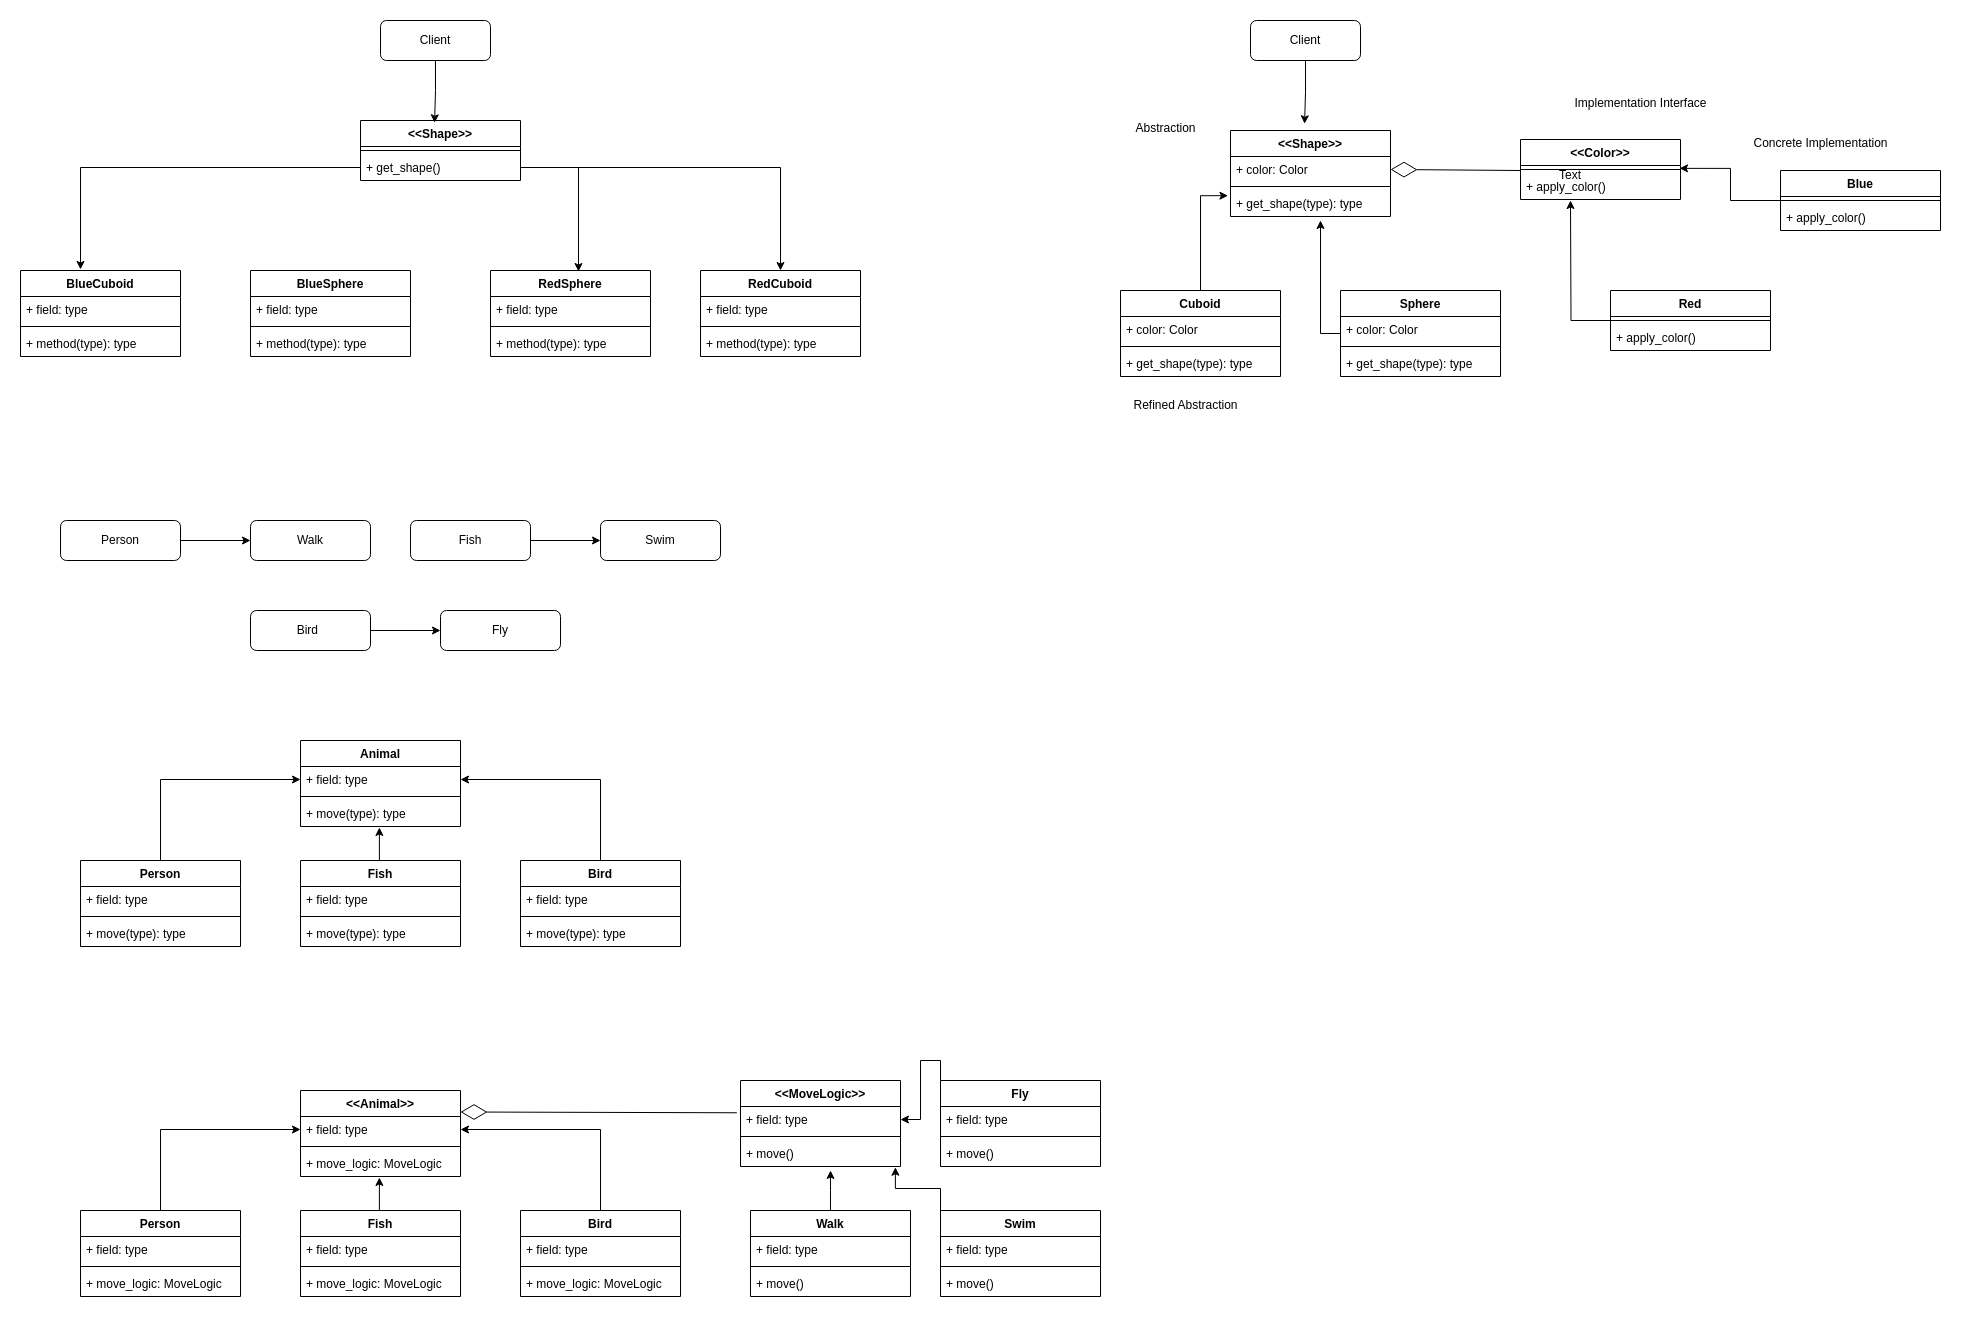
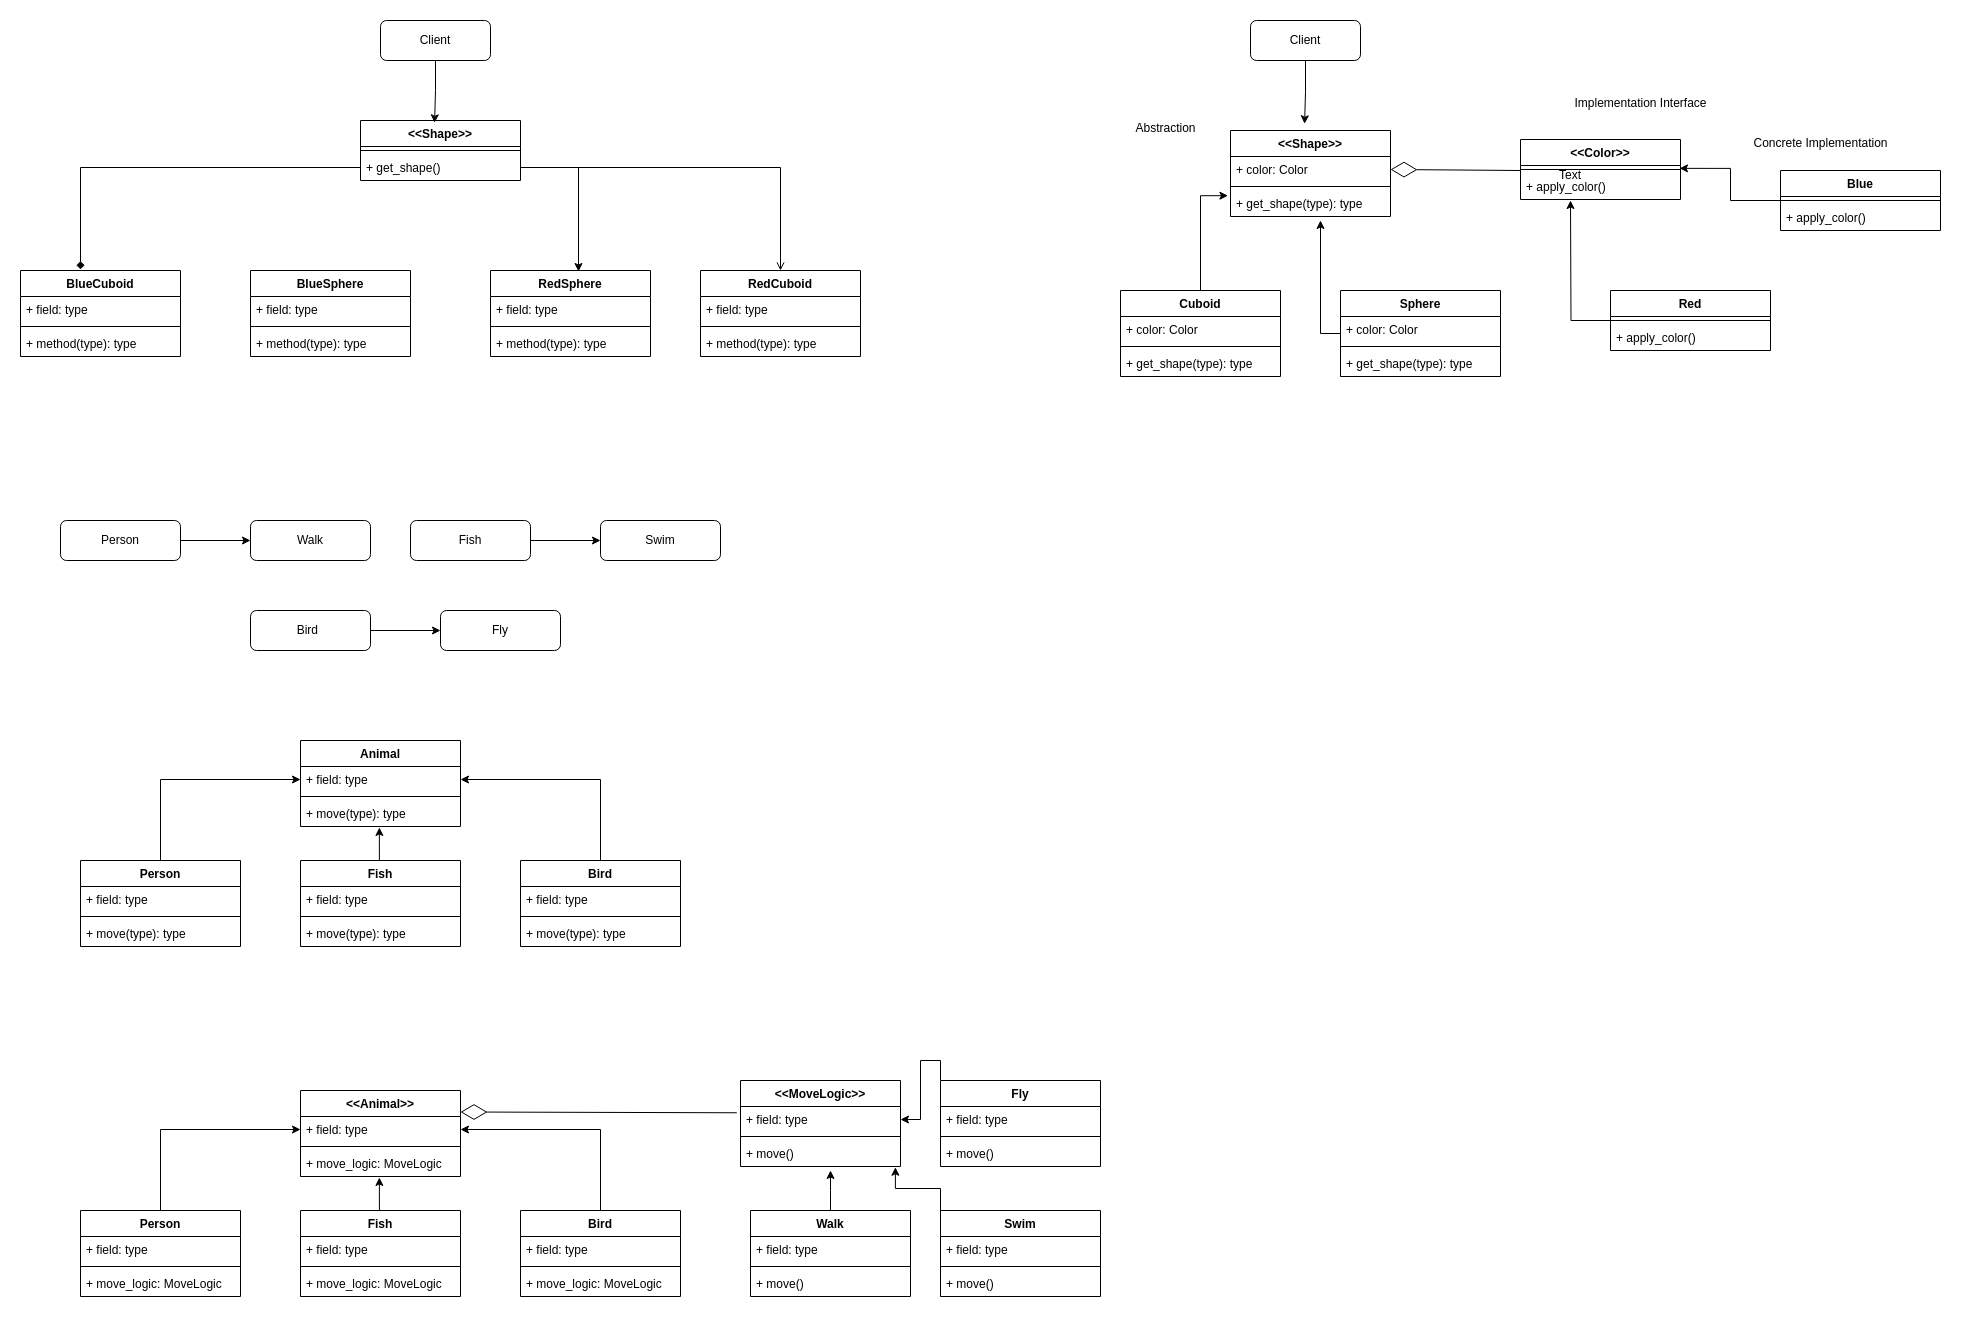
(81, 261) -> (81, 261)
(781, 262) -> (781, 264)
(1186, 406) -> none
